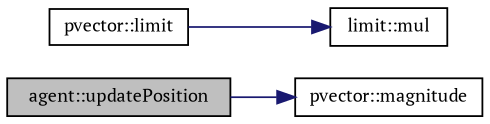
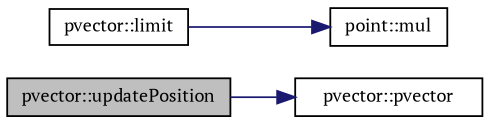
(389, 27) -> (389, 27)
(119, 97) -> (119, 97)
(389, 97) -> (389, 97)
